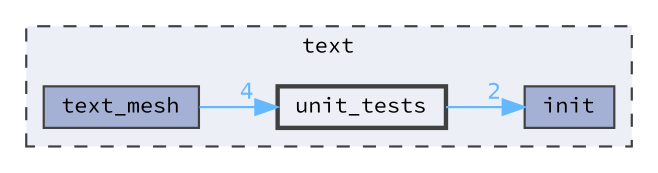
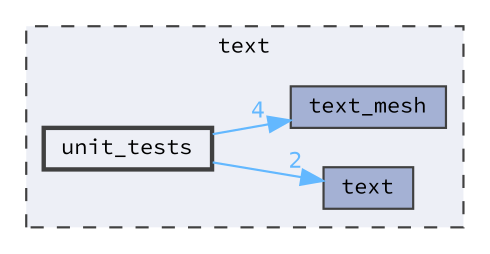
(227, 107) -> (240, 129)
(569, 107) -> (368, 188)
